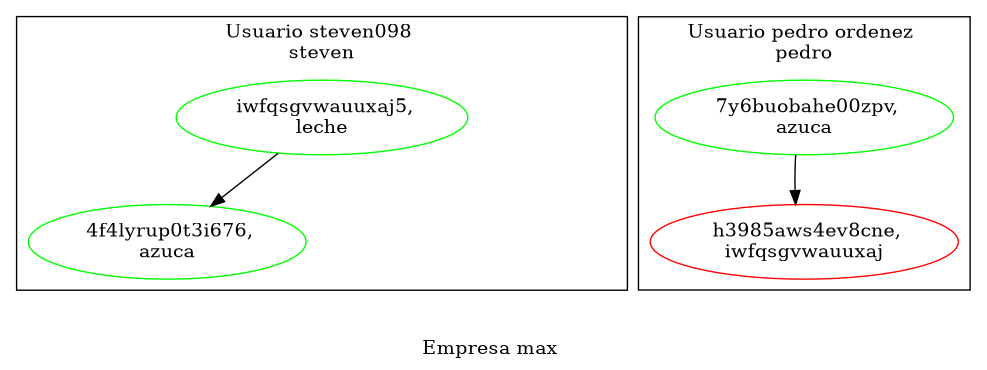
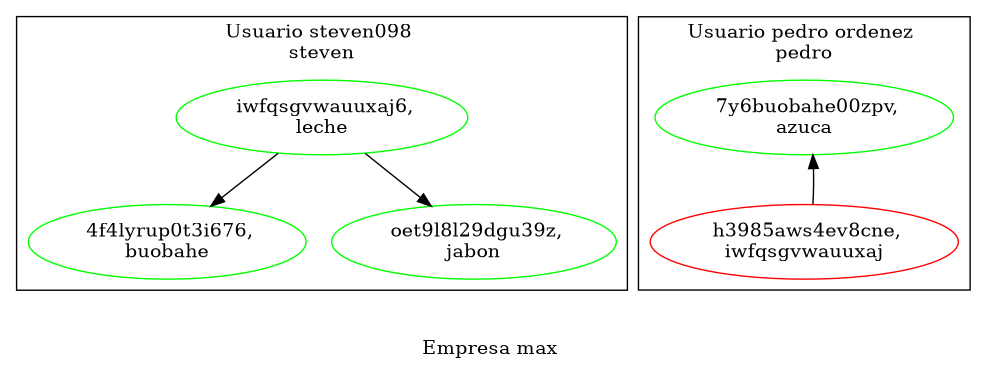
(322, 117) -> (322, 117)
(795, 172) -> (814, 187)
(167, 242) -> (167, 242)
none -> (474, 242)
